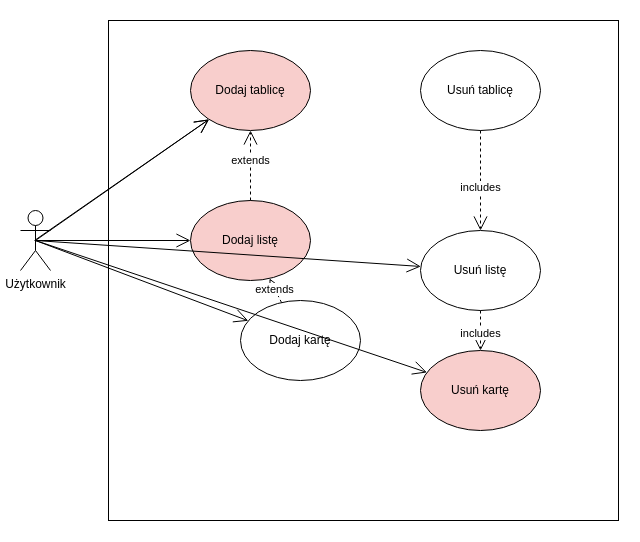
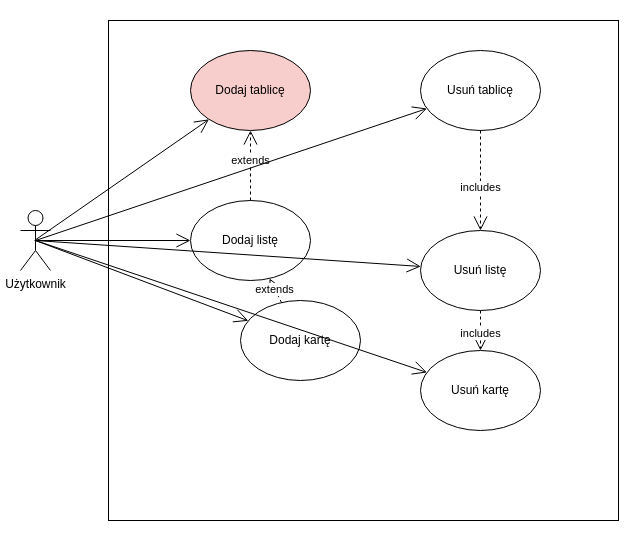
(40, 238) -> (236, 173)
(251, 241) -> (251, 241)
(481, 391) -> (481, 391)
